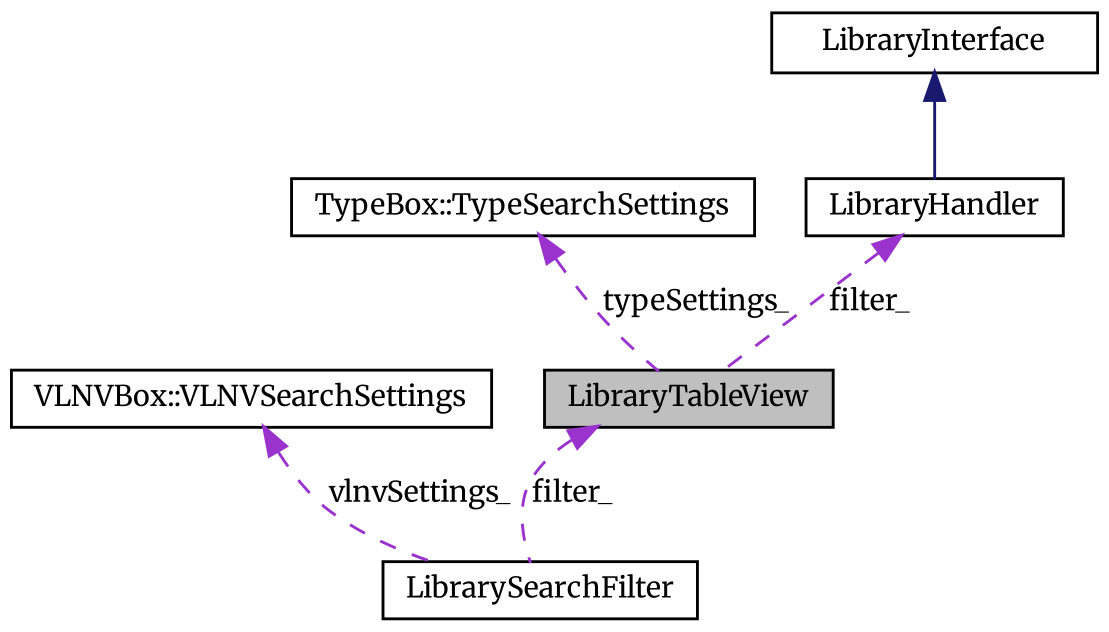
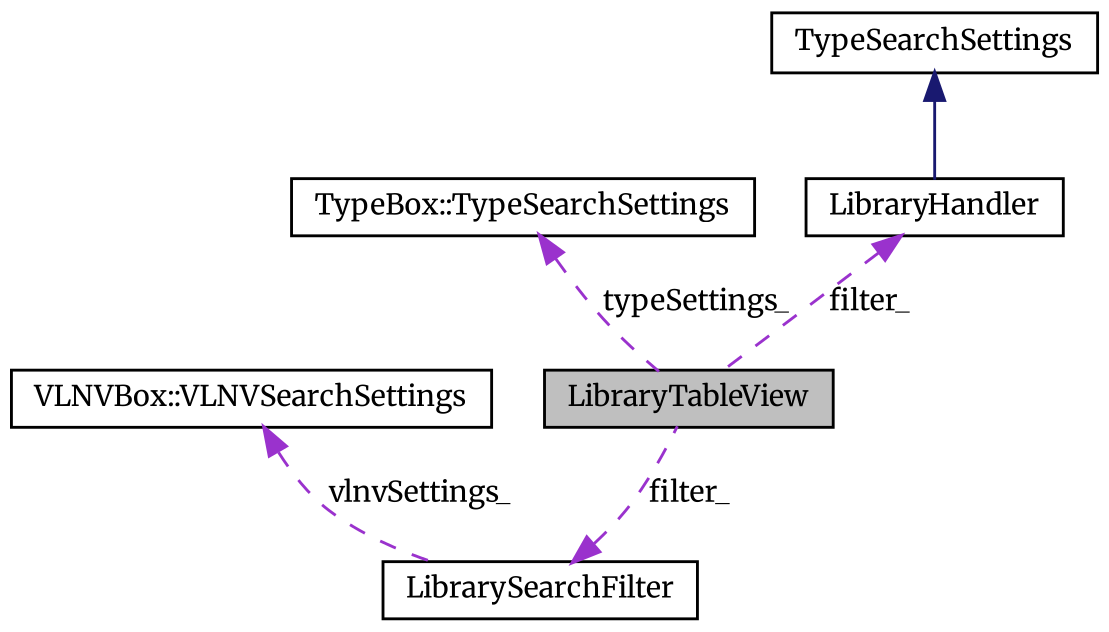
(935, 43) -> (935, 43)
(526, 493) -> (641, 489)
